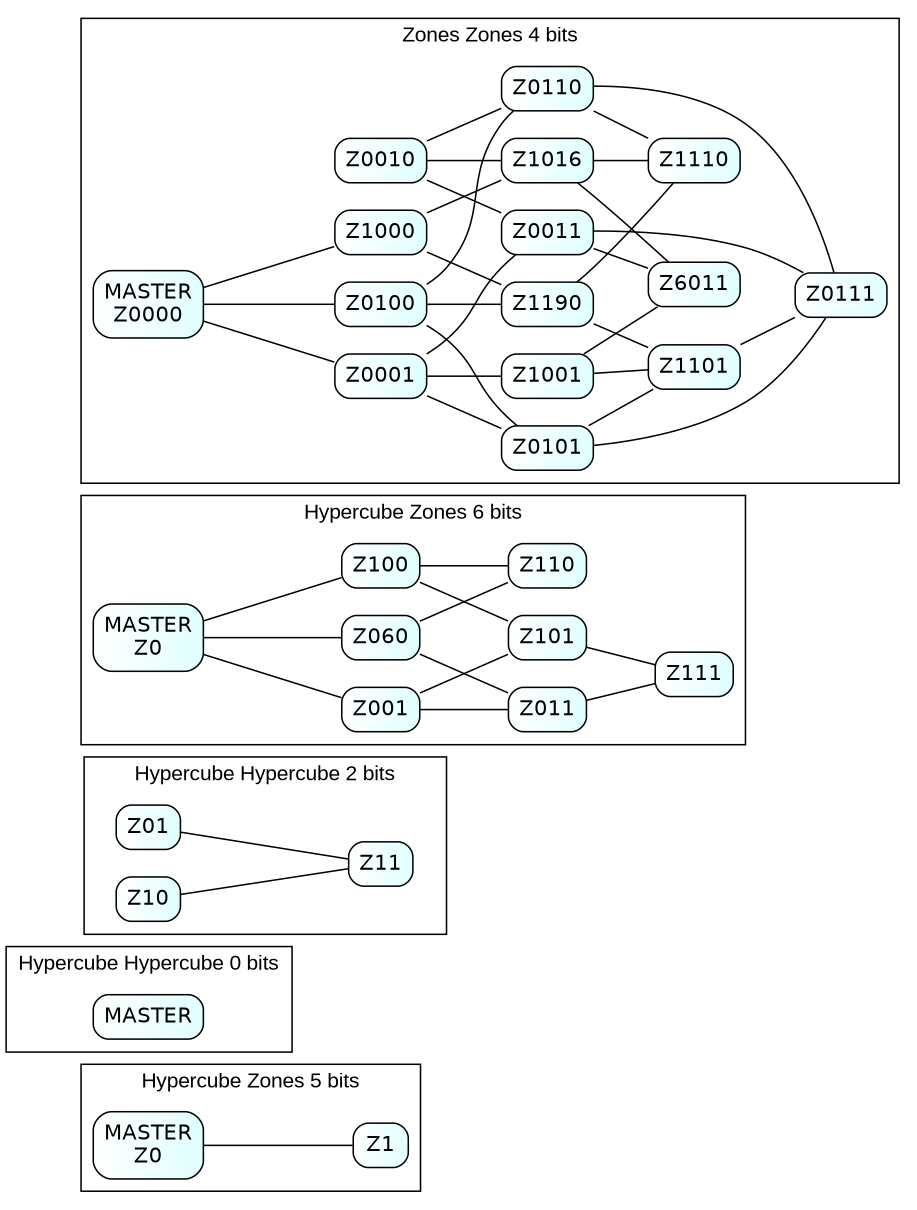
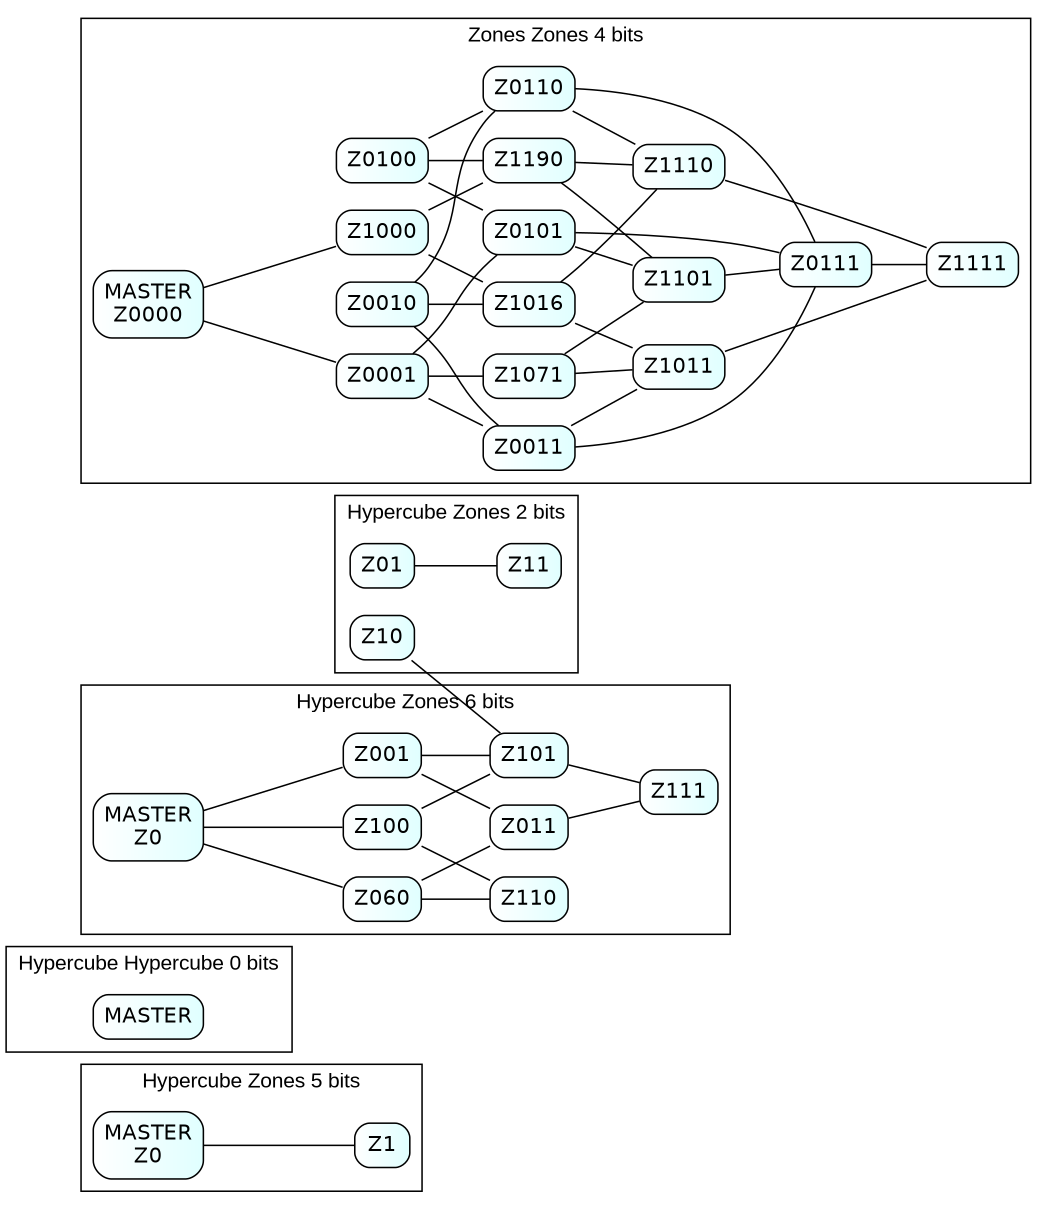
none -> (973, 265)
(694, 284) -> (679, 367)
(269, 304) -> none
(547, 376) -> (529, 376)
(265, 775) -> (456, 513)
(264, 882) -> (456, 697)
